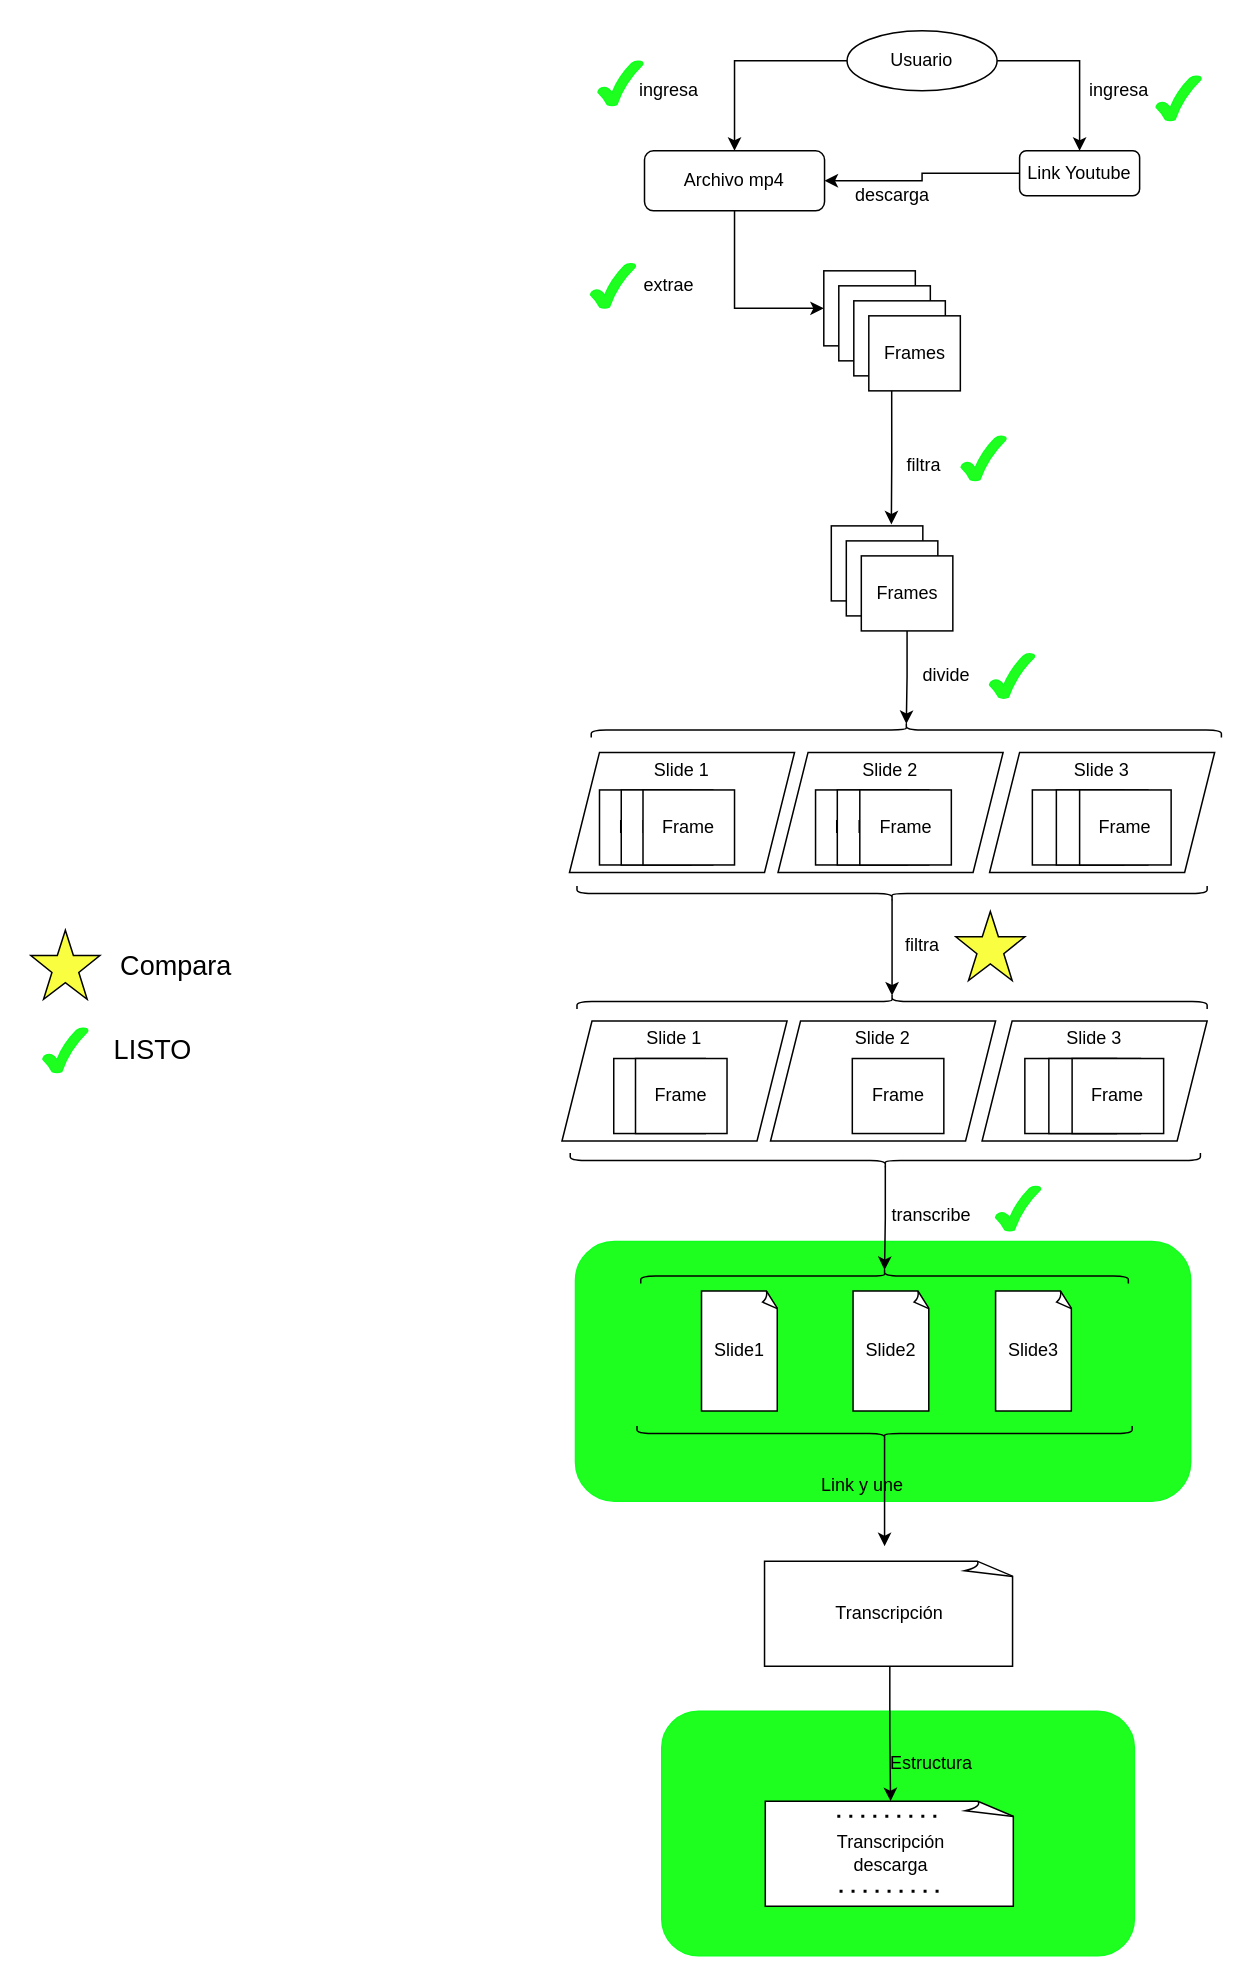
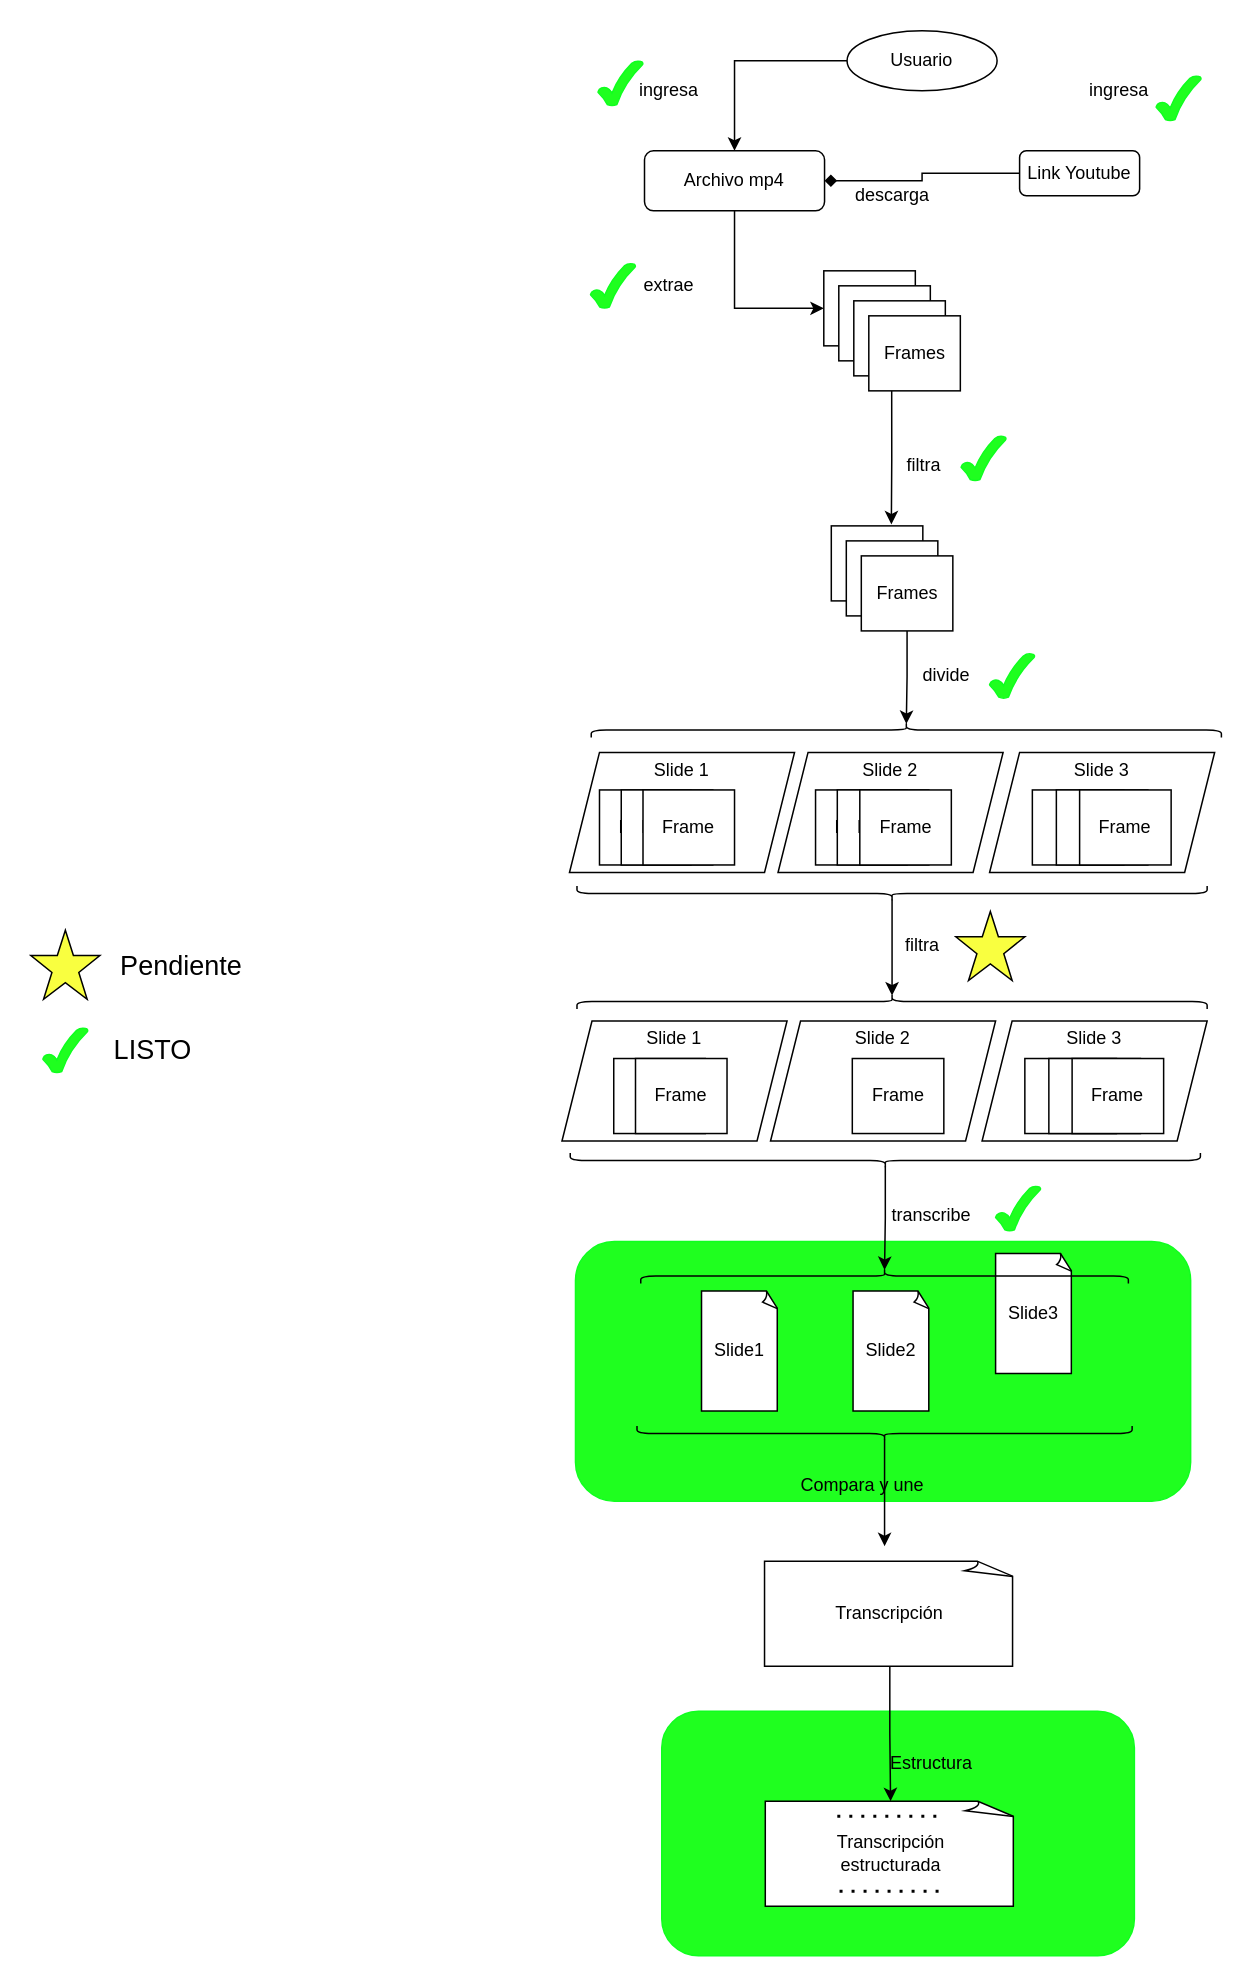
(1078, 61) -> none
(836, 181) -> (837, 181)
(174, 968) -> (179, 984)
(1034, 1351) -> (1034, 1313)
(863, 1486) -> (863, 1486)
(891, 1853) -> (891, 1853)
